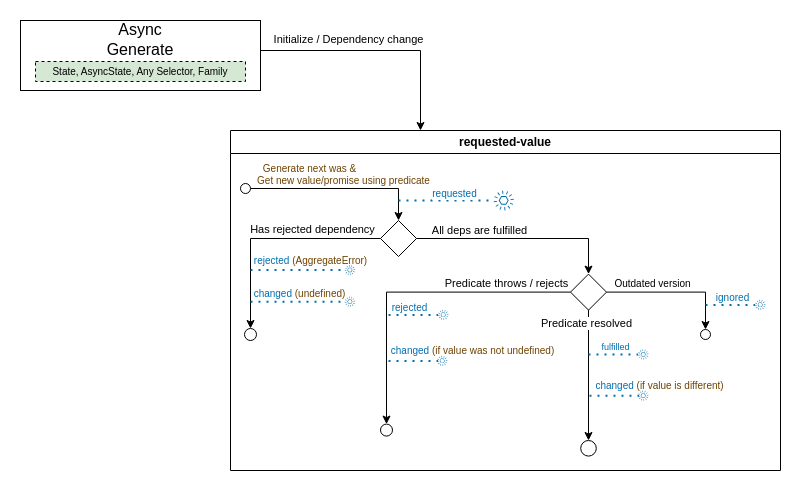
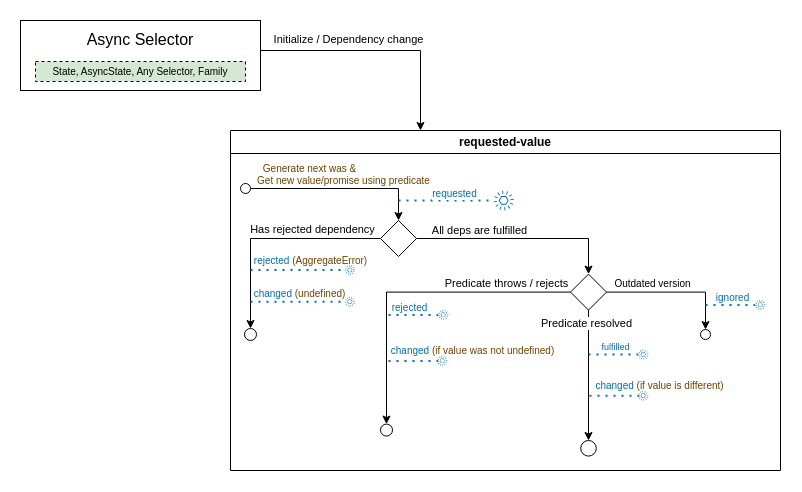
(141, 40) -> (141, 40)
